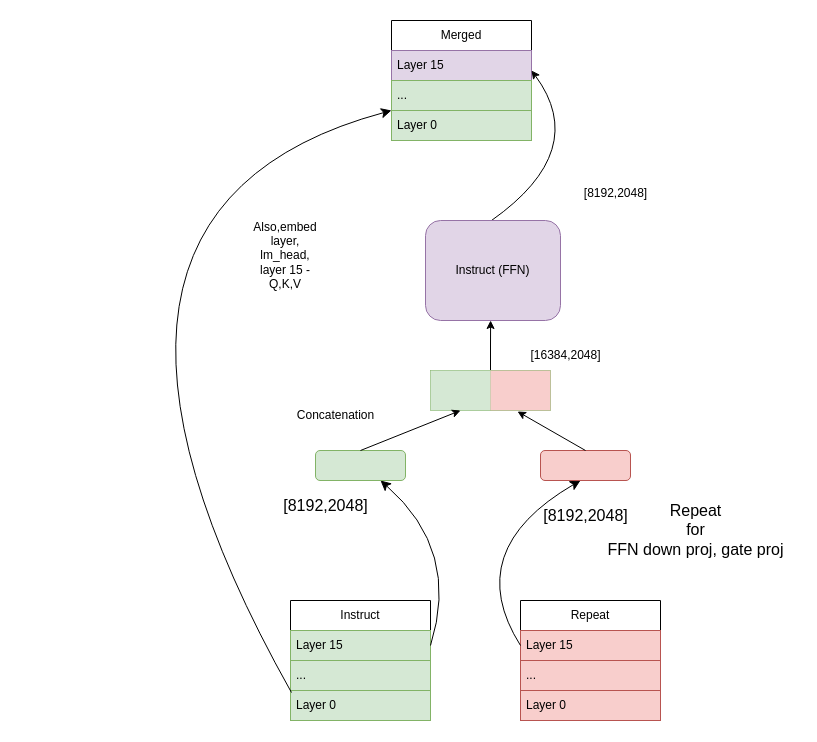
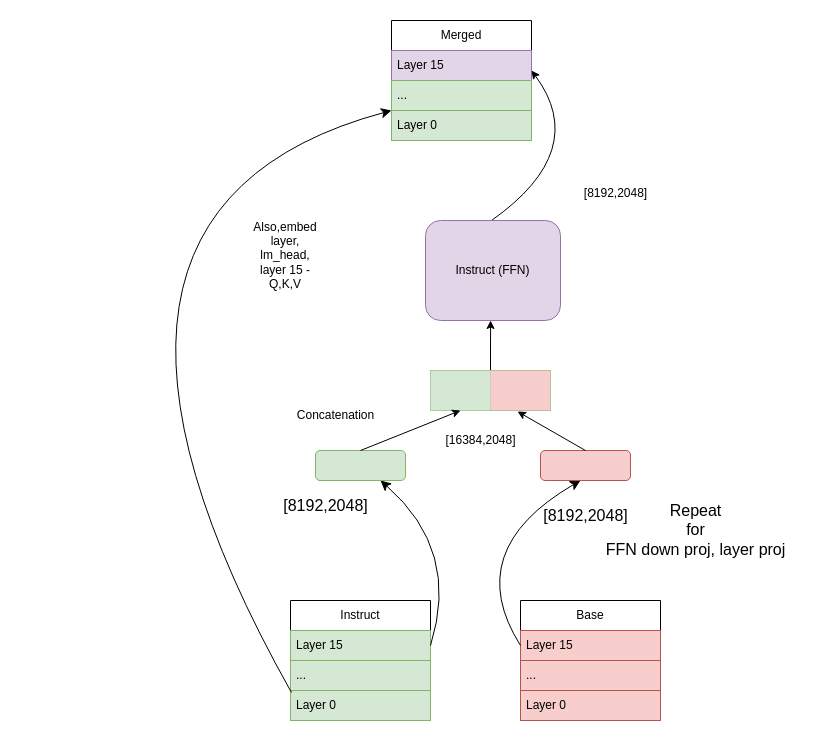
(566, 356) -> (481, 441)
(696, 540) -> (696, 540)
(591, 616) -> (591, 616)
